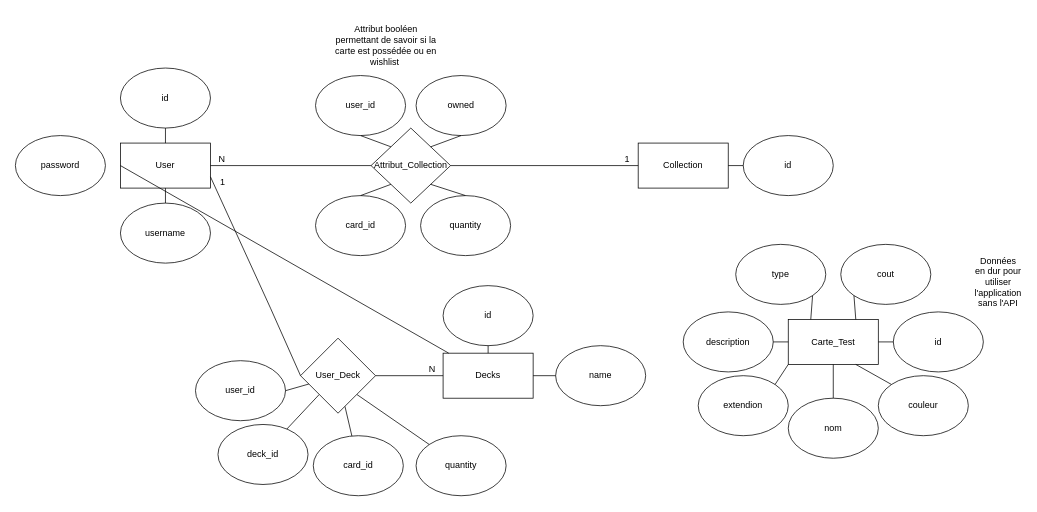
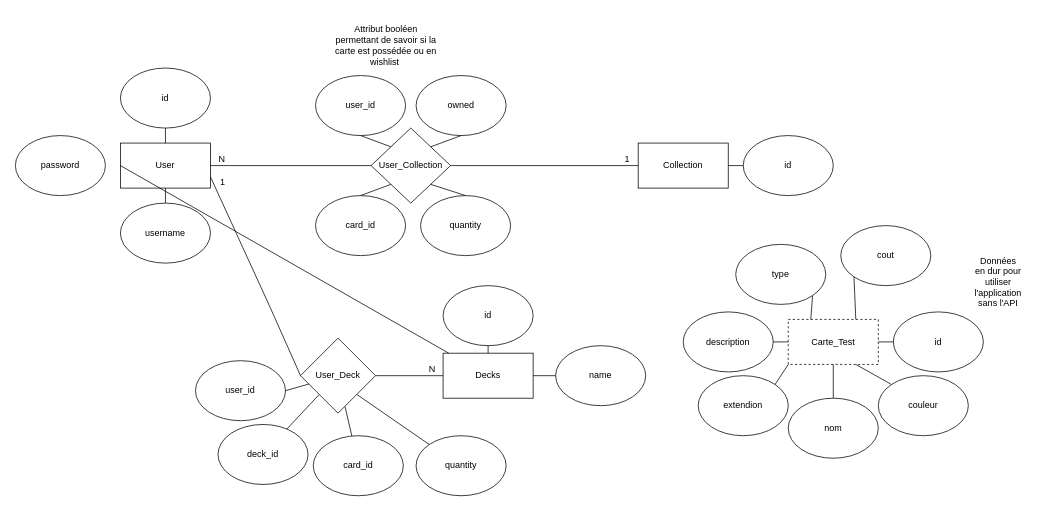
(411, 165) -> (411, 165)
(885, 274) -> (885, 255)
(833, 342) -> (833, 342)
